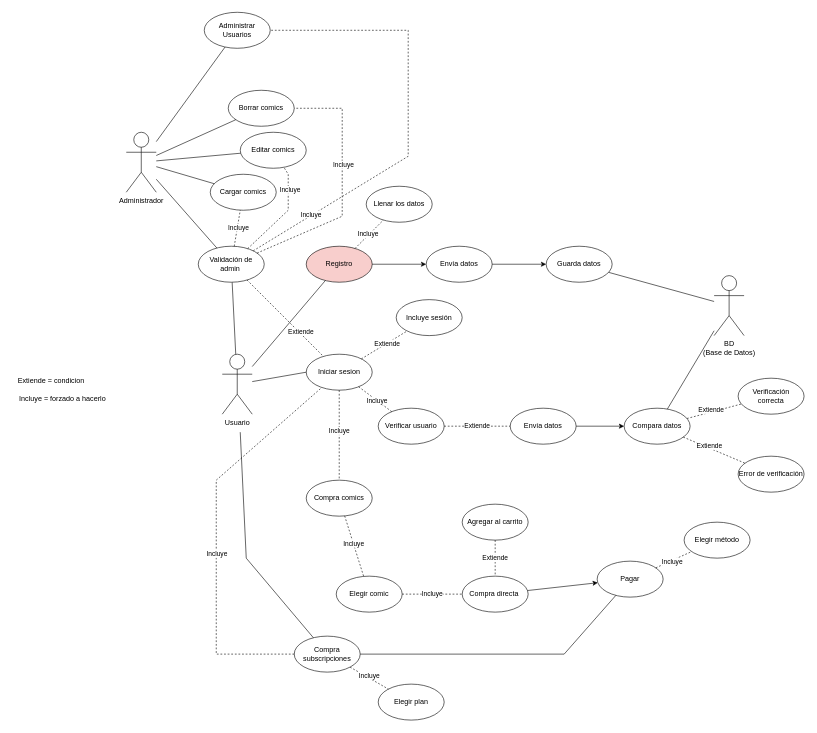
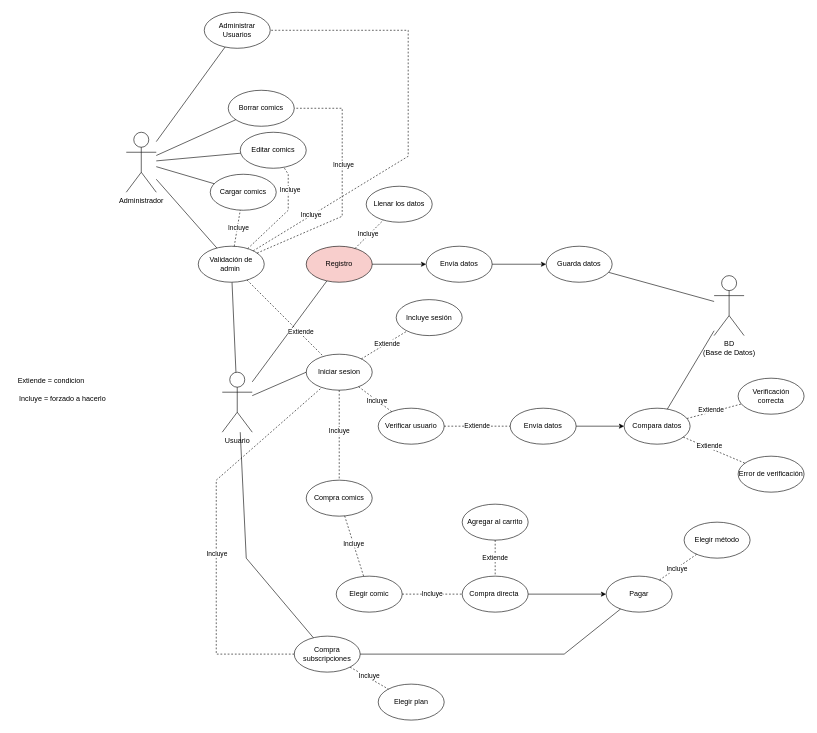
(237, 384) -> (237, 402)
(630, 579) -> (639, 594)
